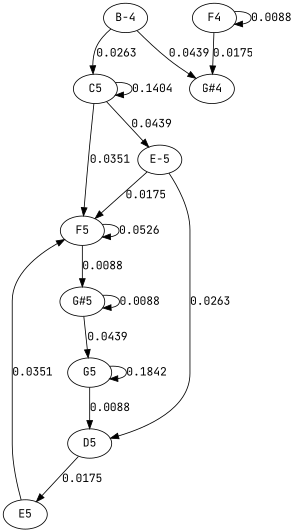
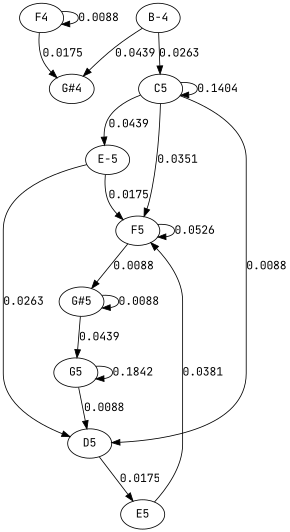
none -> (246, 296)
(33, 373) -> (203, 373)
